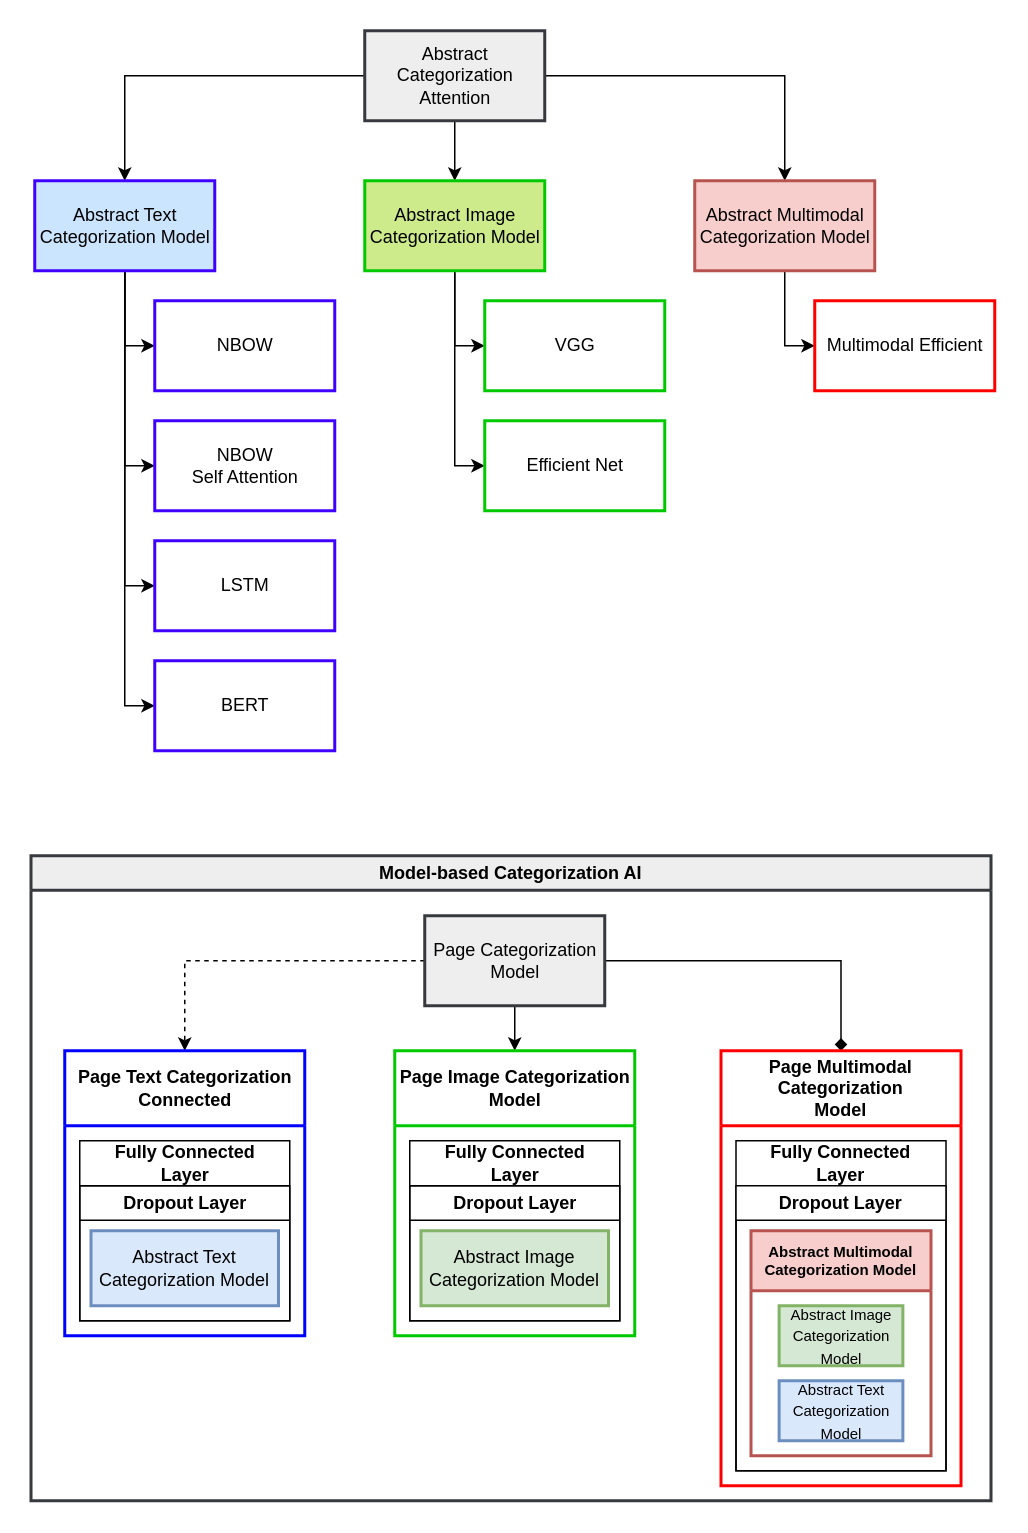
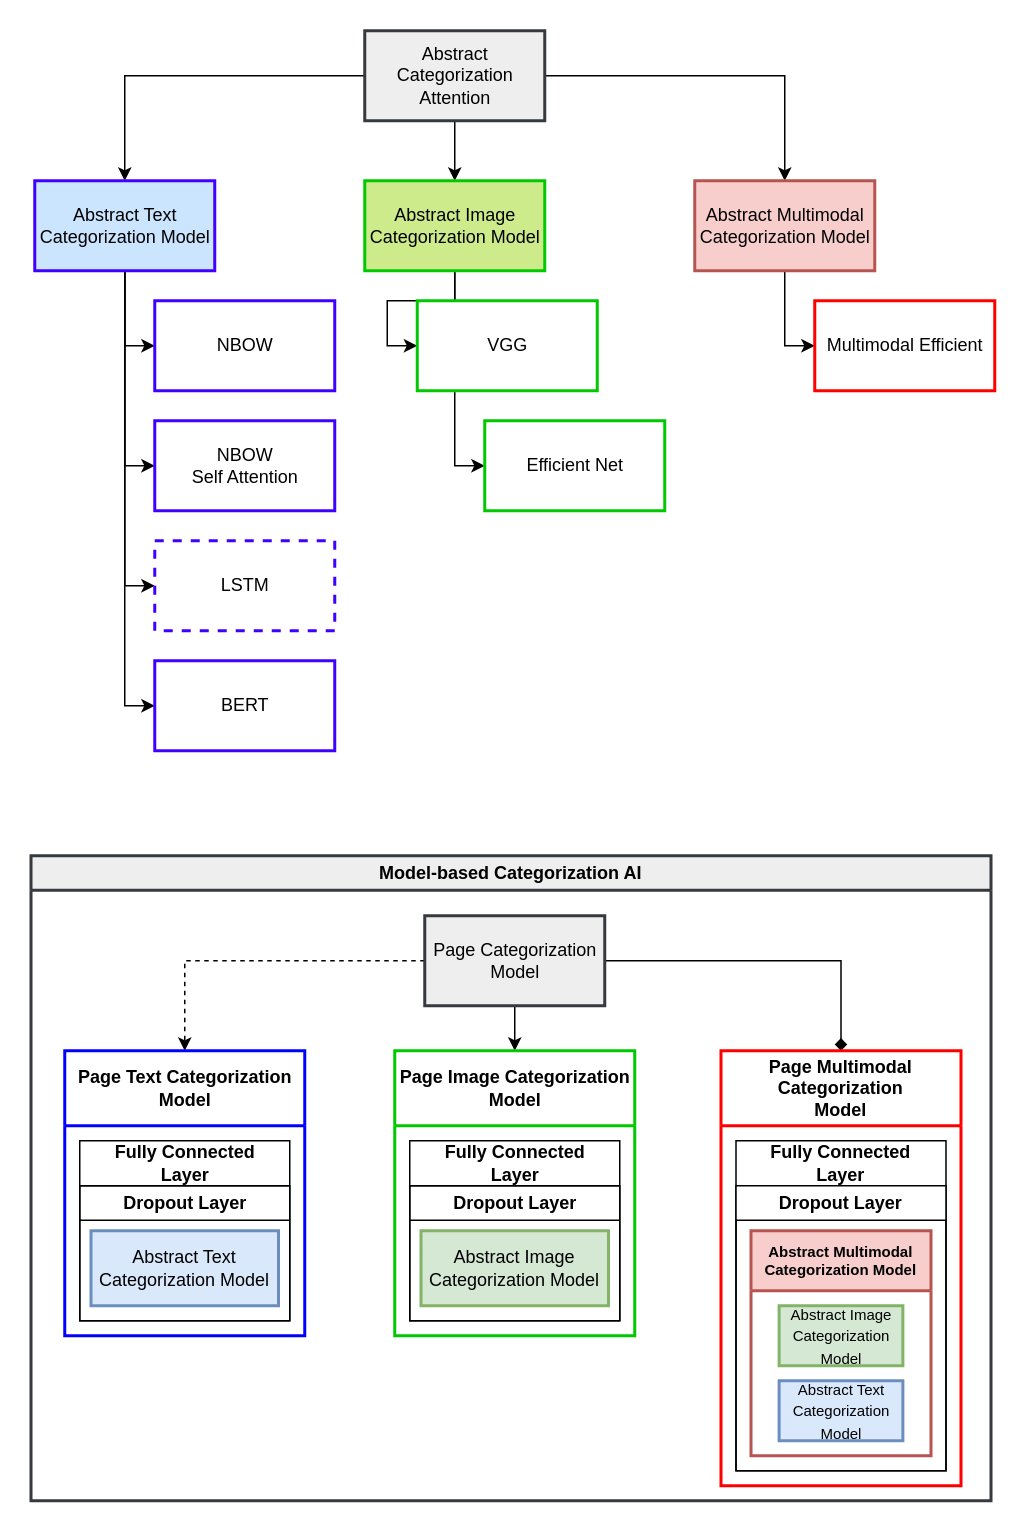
(575, 346) -> (507, 346)
(245, 586) -> (245, 586)
(185, 1088) -> (185, 1088)
